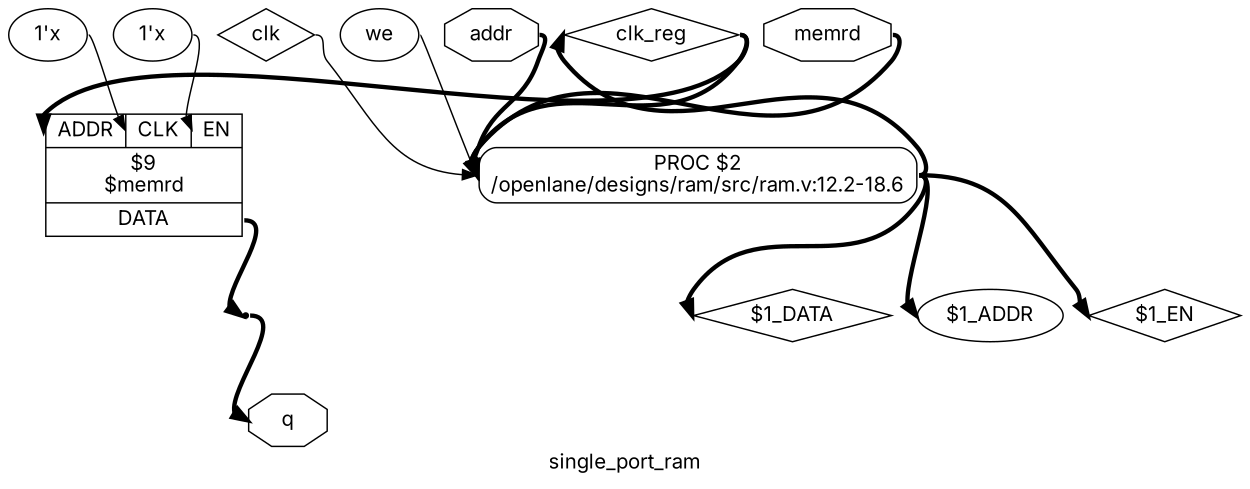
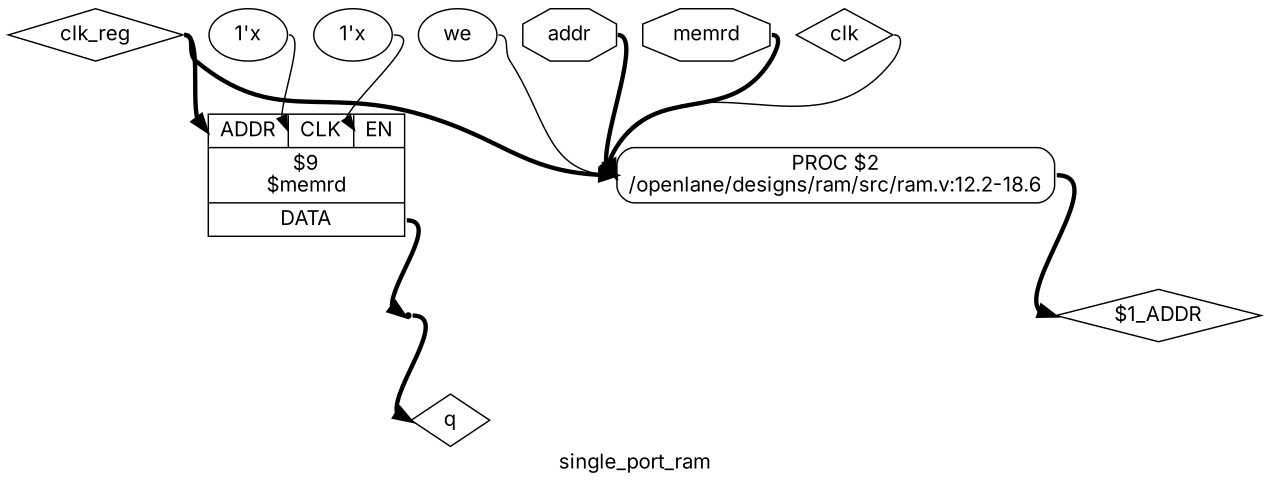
(751, 103) -> none
(793, 316) -> none
(990, 316) -> (1159, 316)
(1165, 316) -> none
(288, 420) -> (450, 420)
